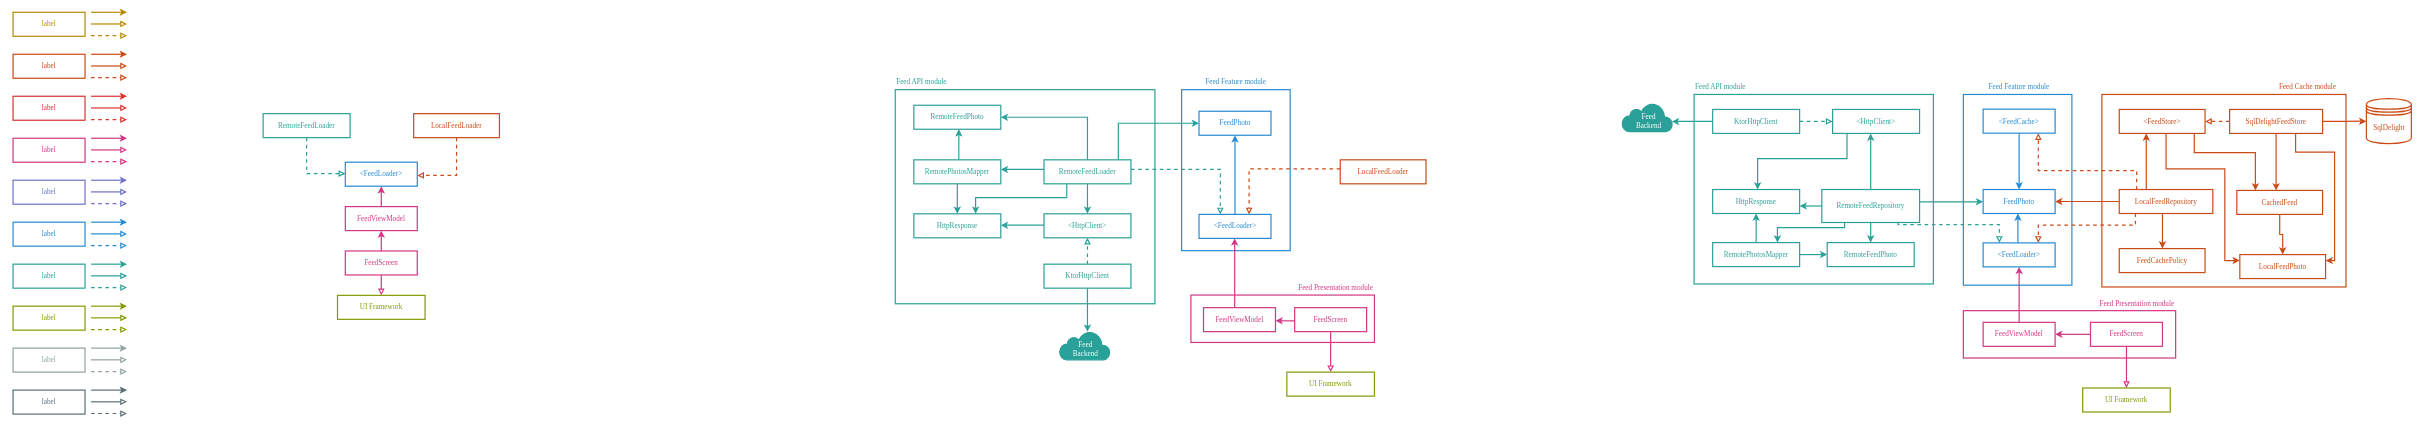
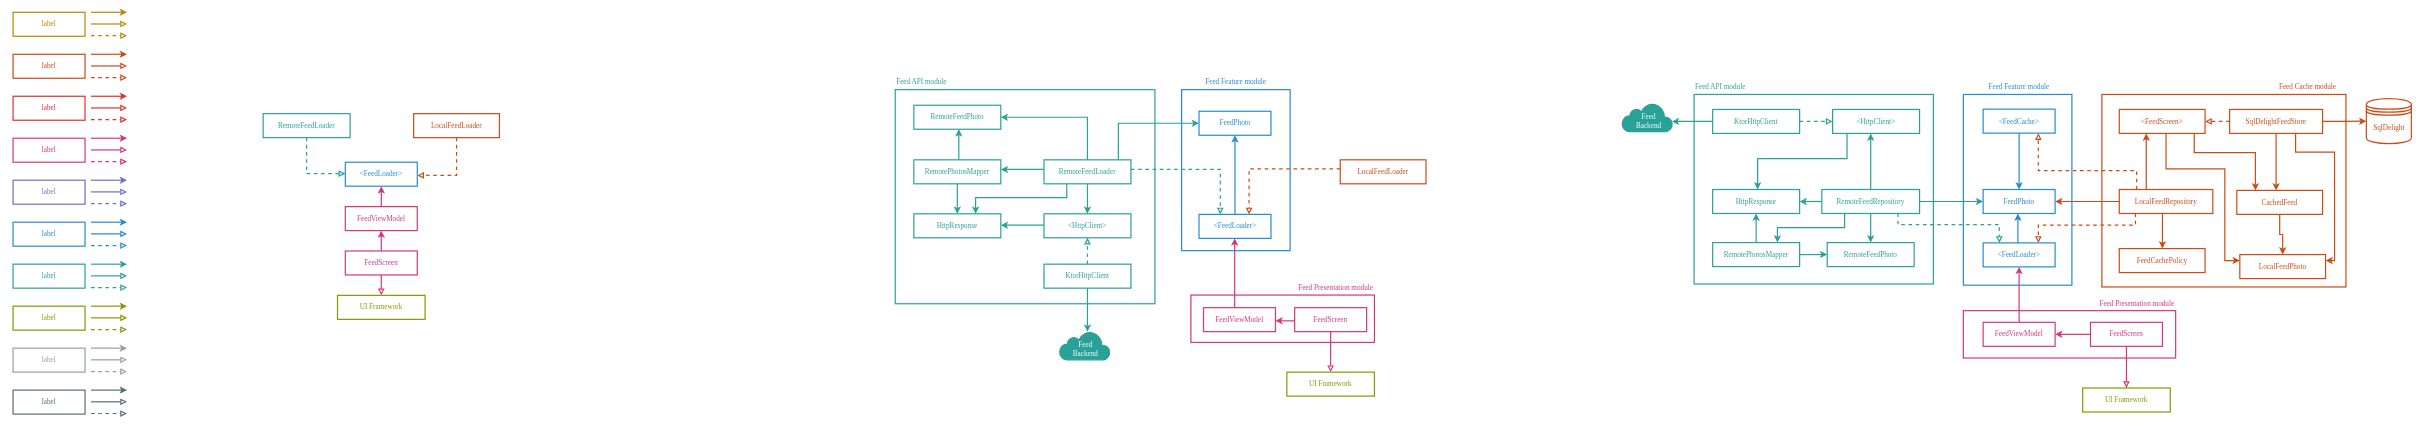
(2162, 122) -> (2162, 122)
(1871, 206) -> (1871, 202)
